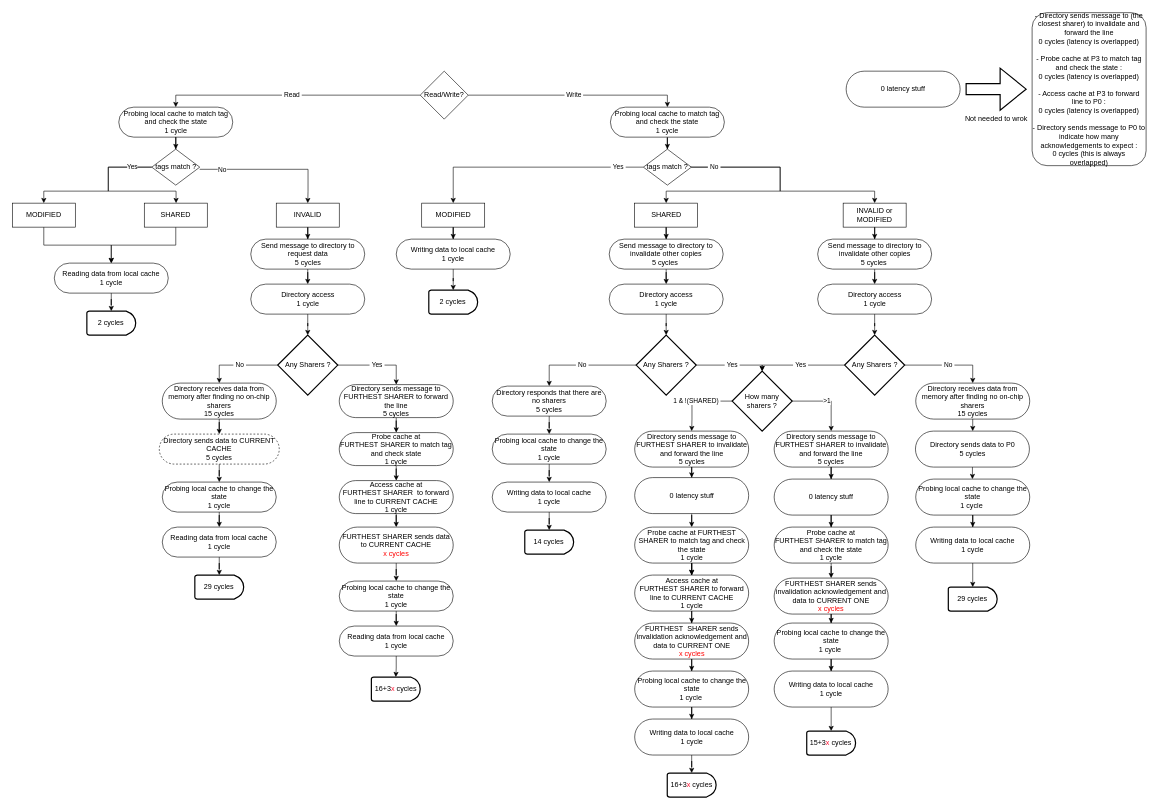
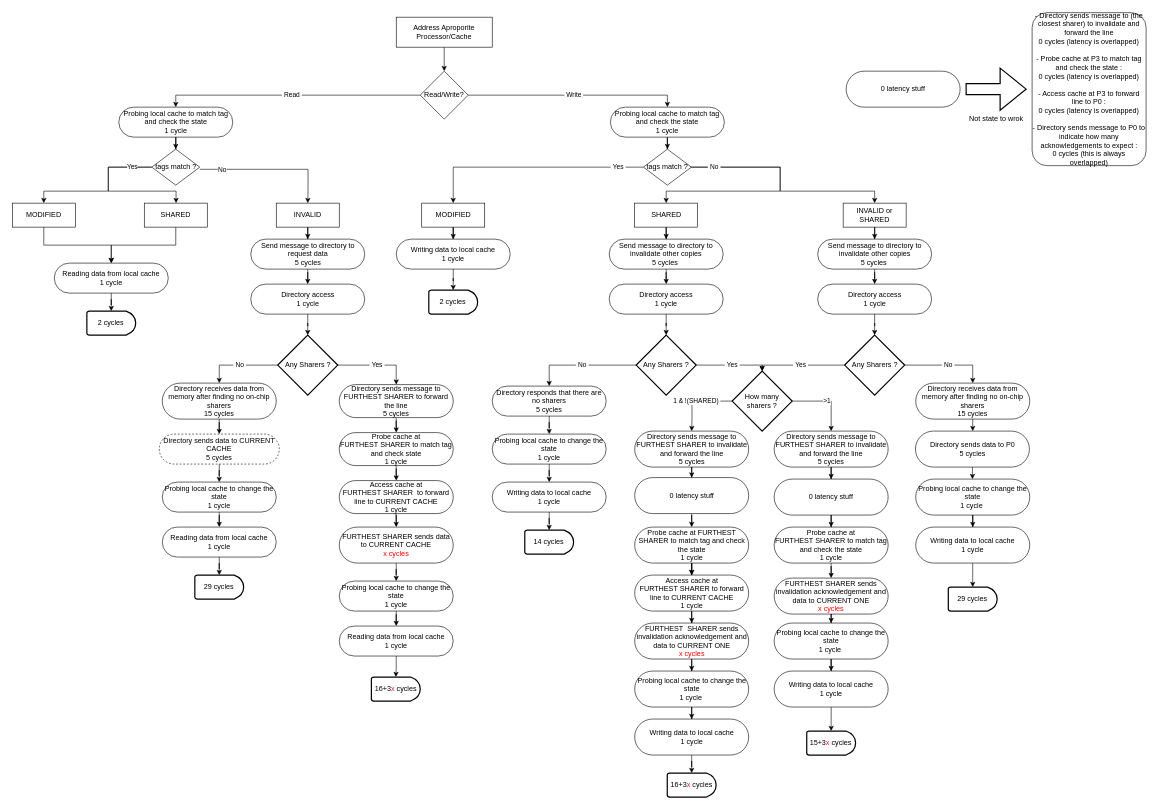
none -> (444, 32)
none -> (444, 65)
(997, 119) -> (997, 119)
(875, 215) -> (875, 215)
